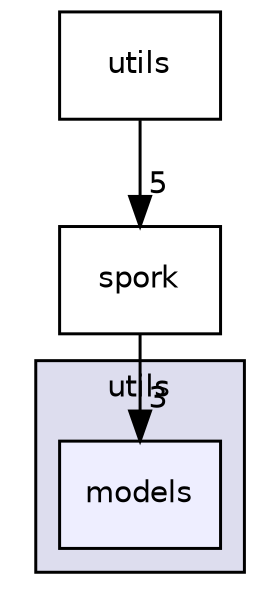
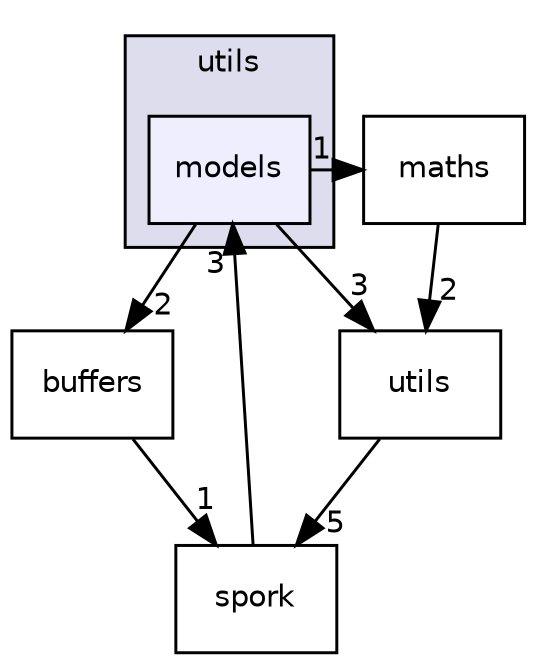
none -> (444, 170)
none -> (315, 266)
none -> (92, 384)
